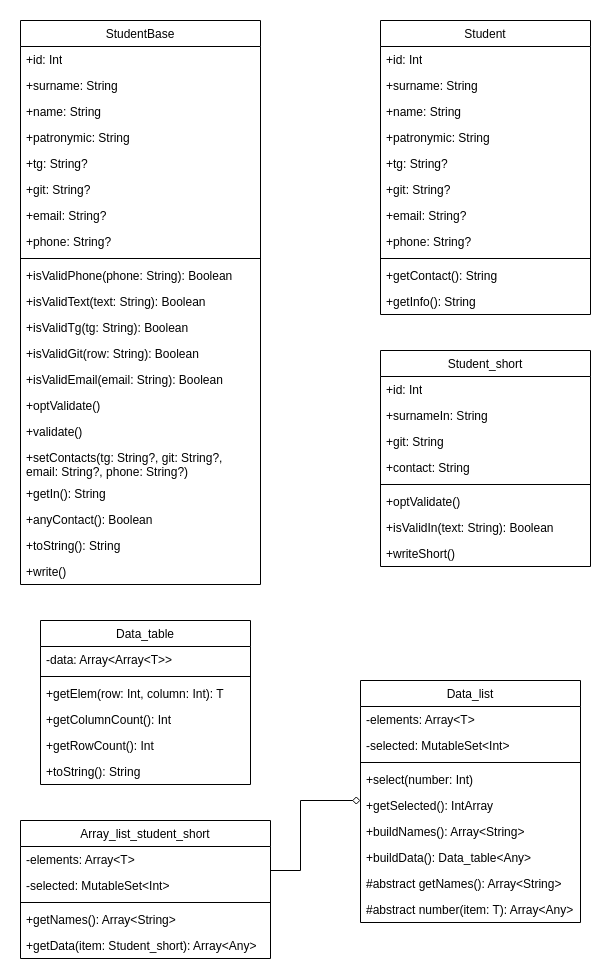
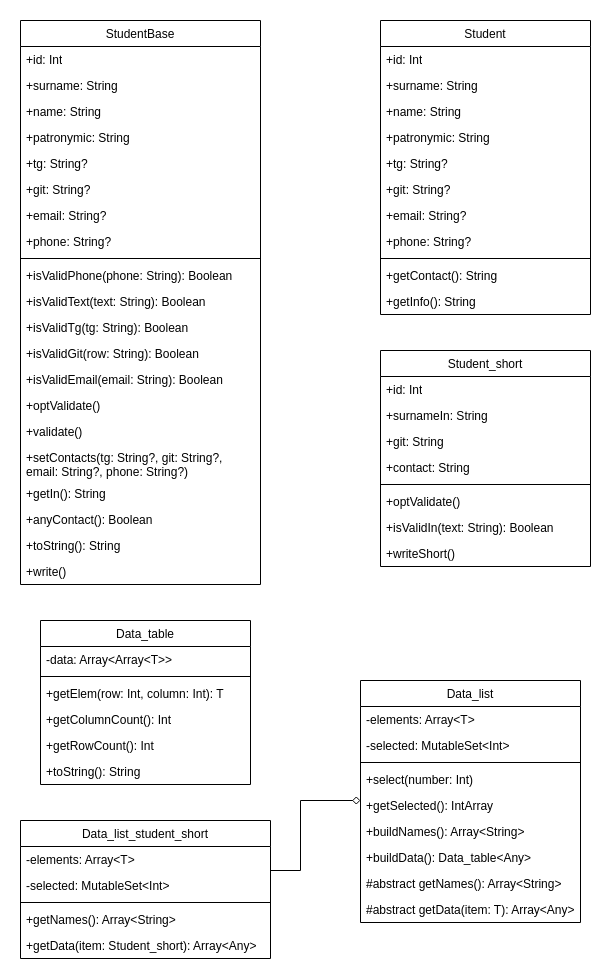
(146, 835) -> (146, 835)
(472, 918) -> (472, 918)
